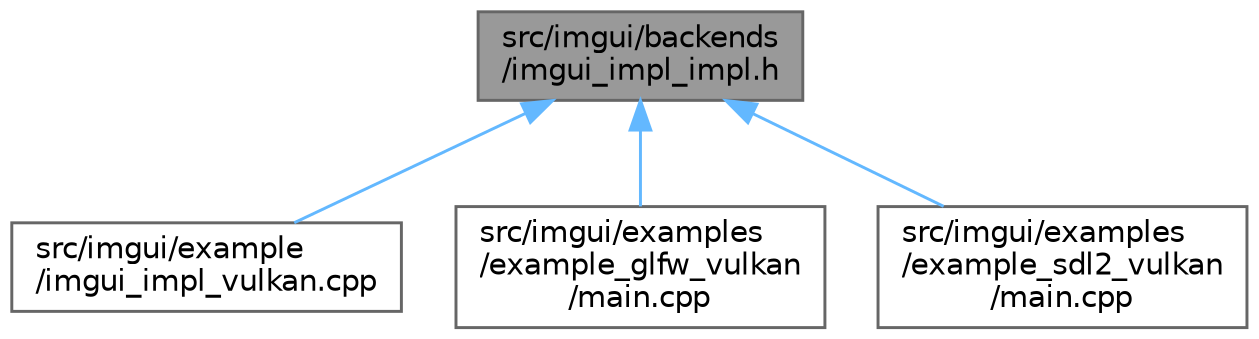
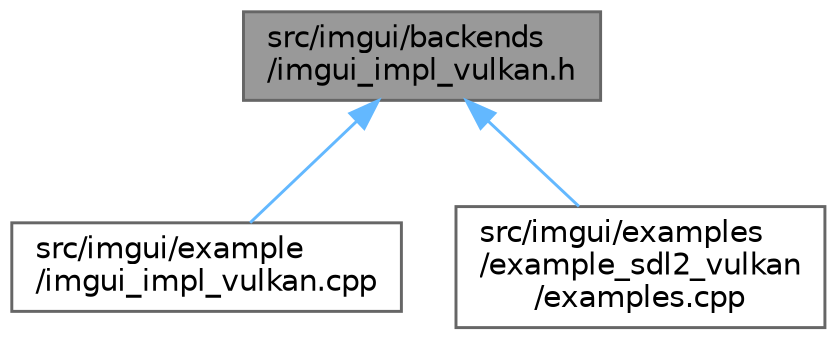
(640, 56) -> (422, 56)
(640, 267) -> none
(1062, 267) -> (640, 267)
